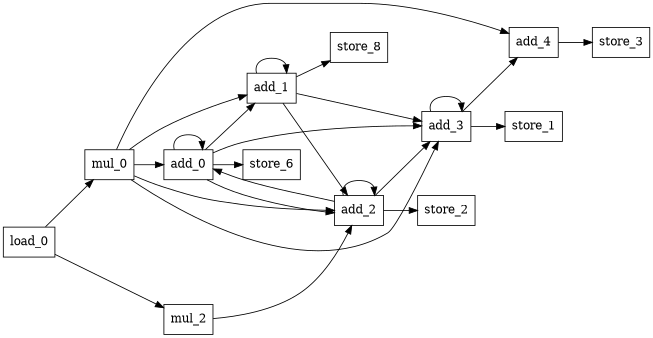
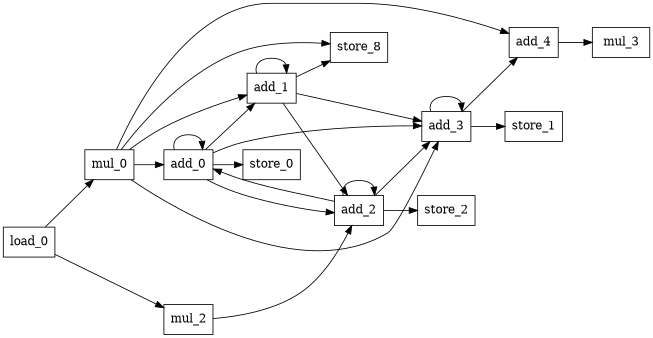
(621, 42) -> (621, 42)
(272, 165) -> (272, 165)
(228, 203) -> (207, 68)
